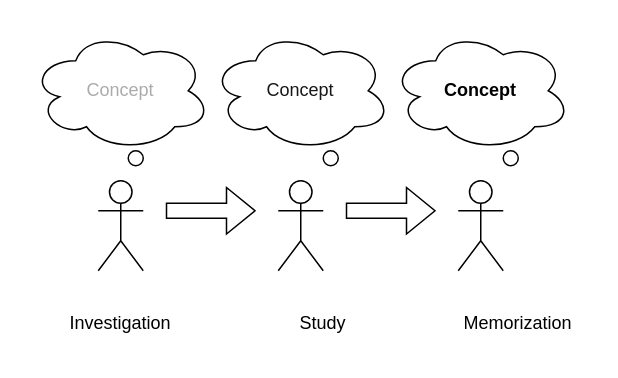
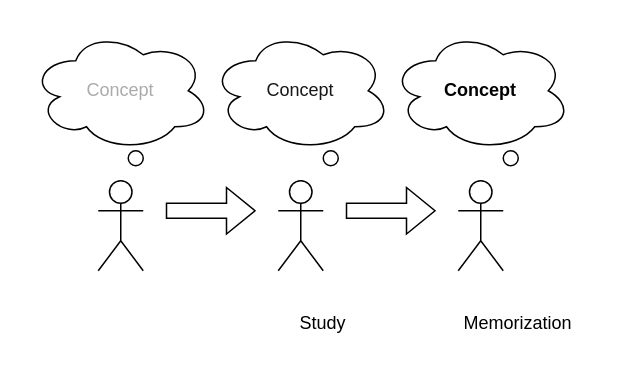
(121, 323) -> none
